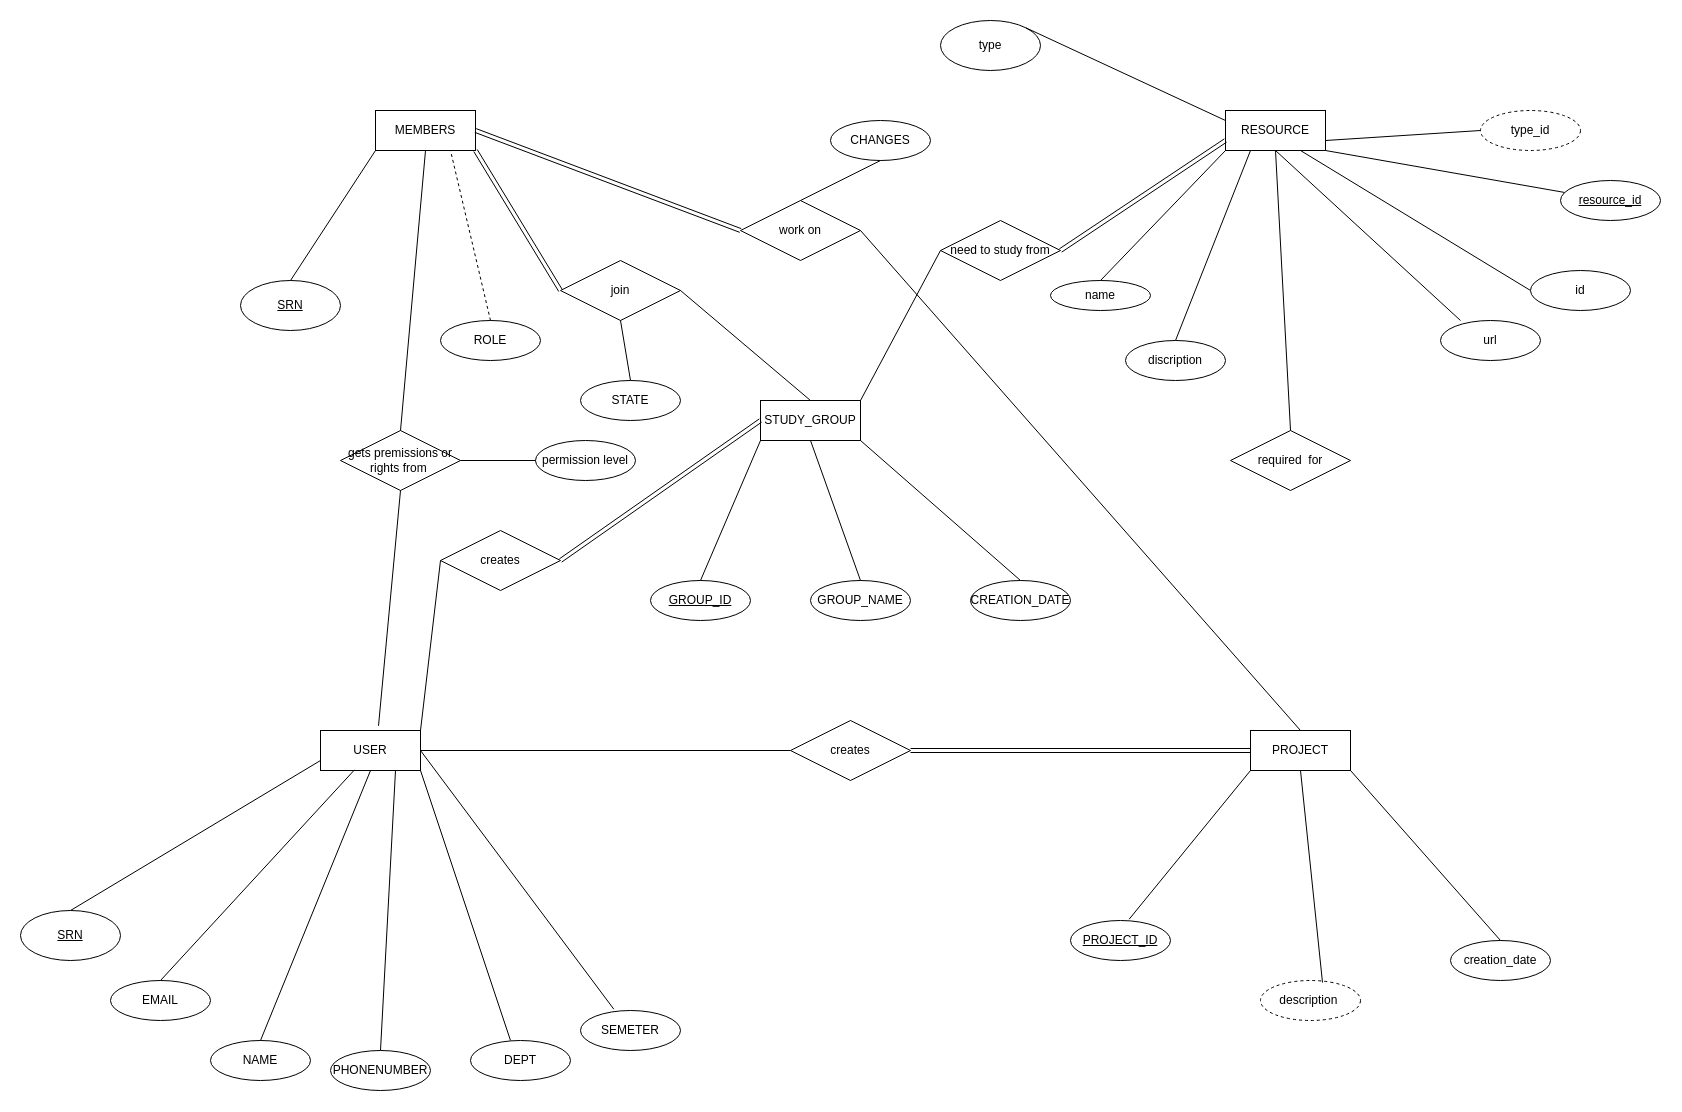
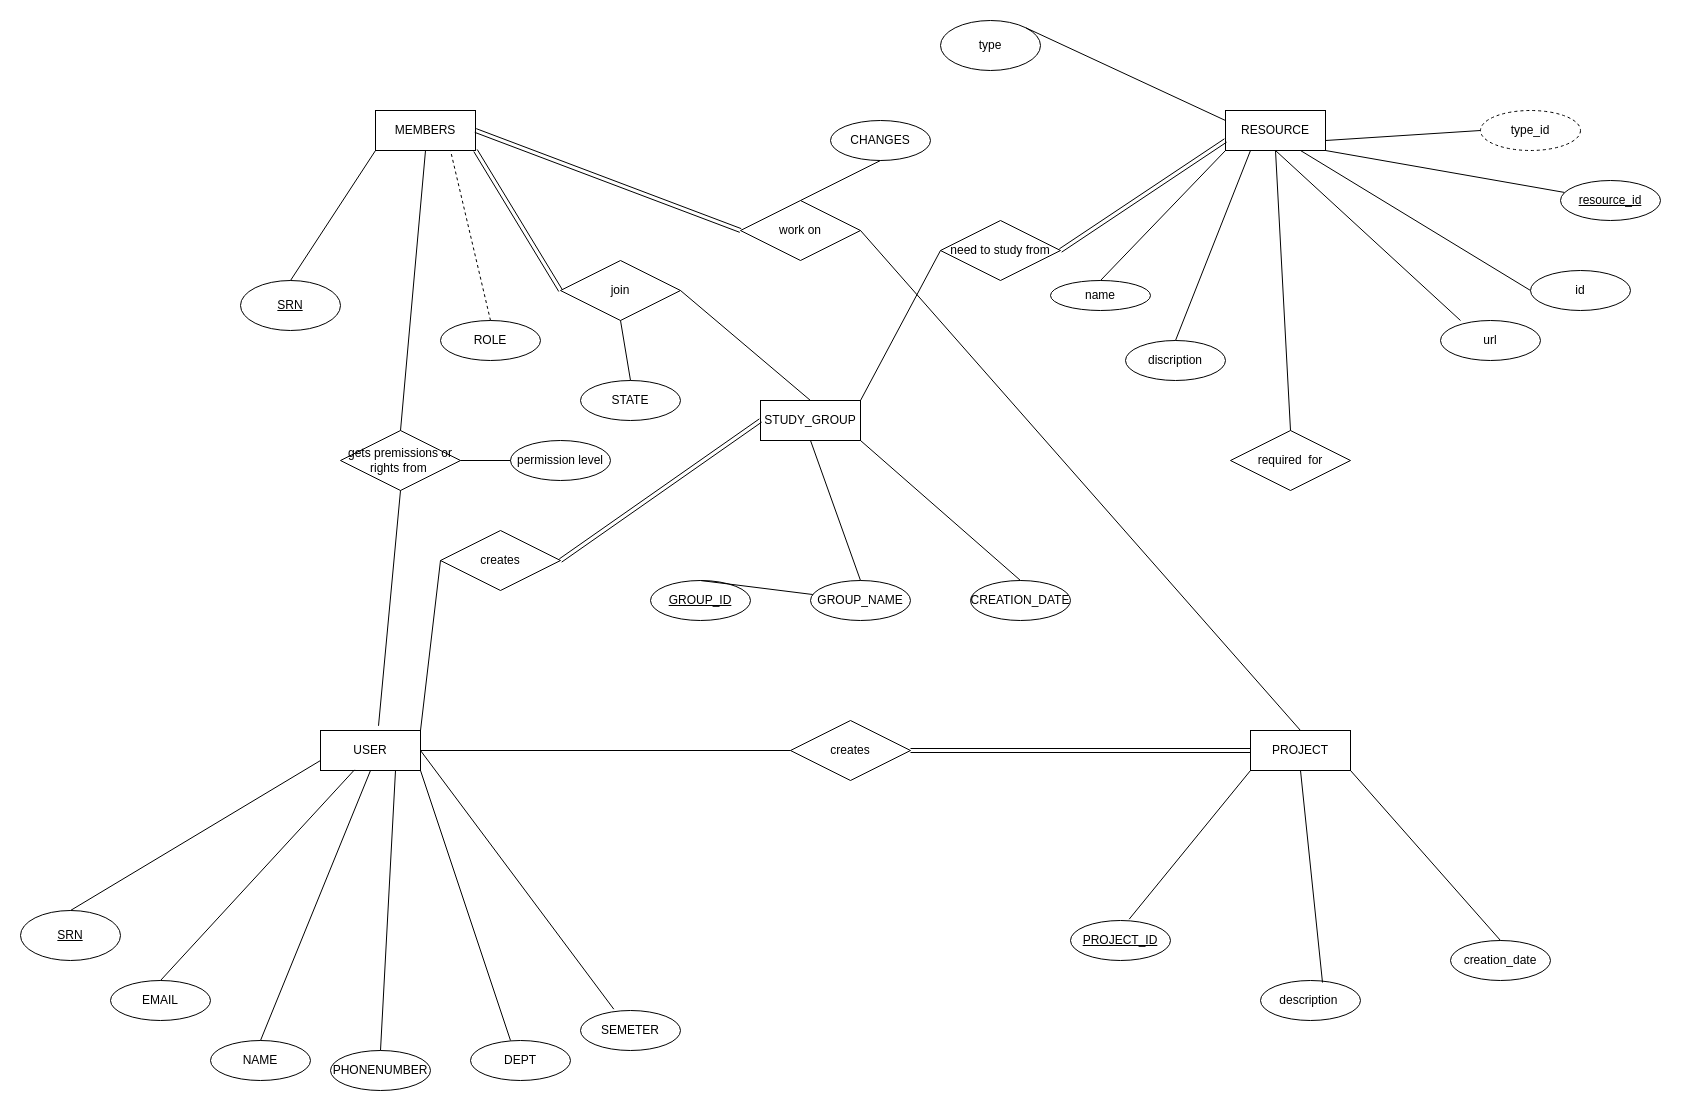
(586, 461) -> (561, 461)
(731, 511) -> (756, 587)
(1311, 1001) -> (1311, 1001)
